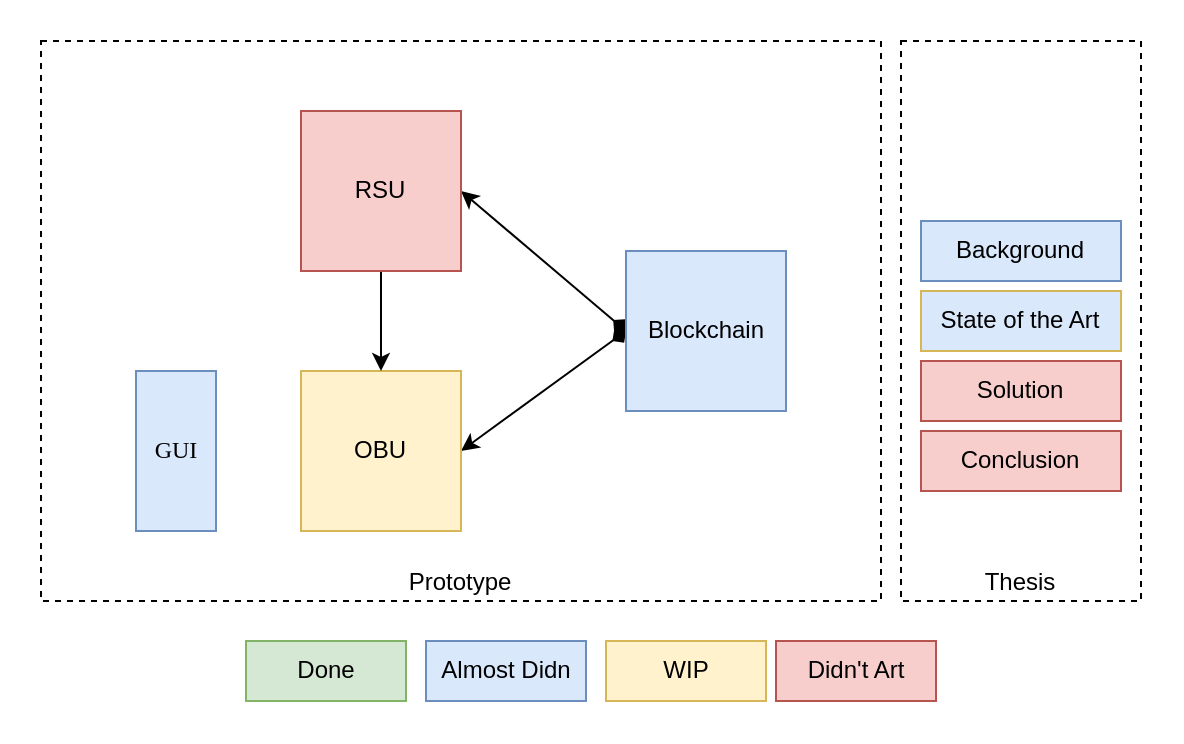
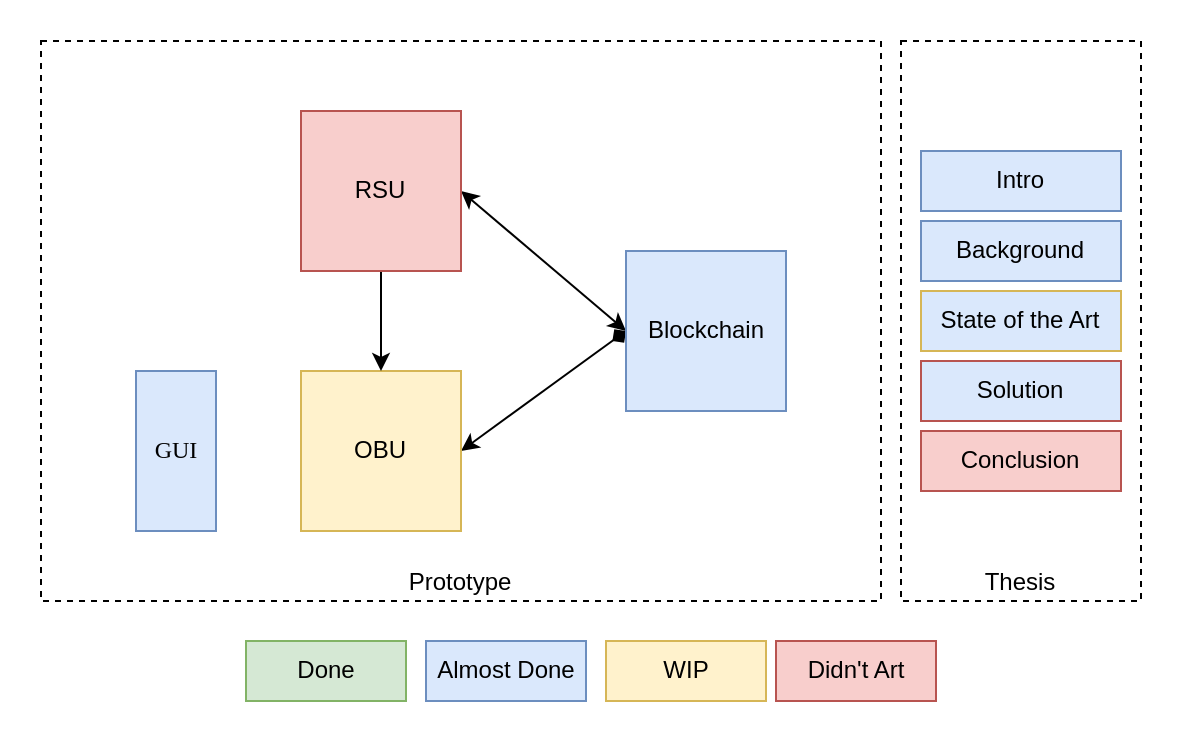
none -> (1021, 181)
(613, 320) -> (614, 321)
(1021, 391) -> (1021, 391)
(507, 671) -> (507, 671)
